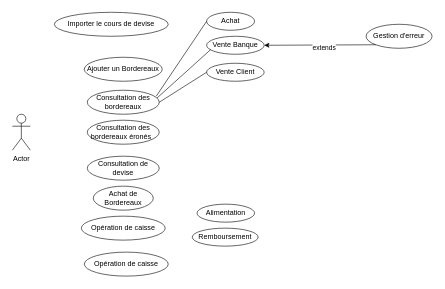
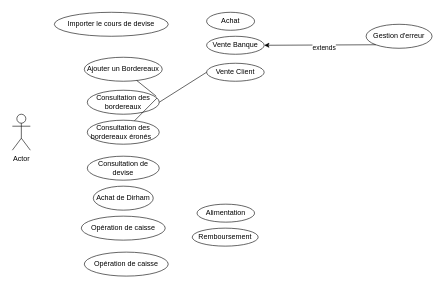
(181, 59) -> (147, 89)
(184, 74) -> (146, 109)
(123, 198) -> (123, 198)
